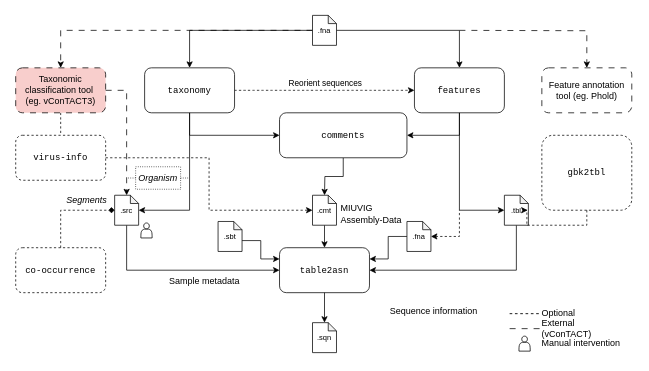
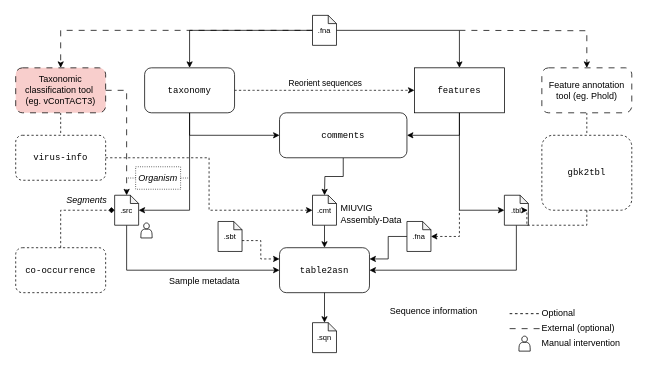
(459, 90) -> (459, 90)
none -> (587, 123)
(261, 247) -> (261, 247)
(582, 329) -> (582, 329)
